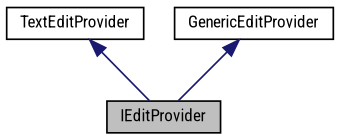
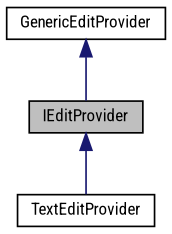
(126, 76) -> (86, 172)
